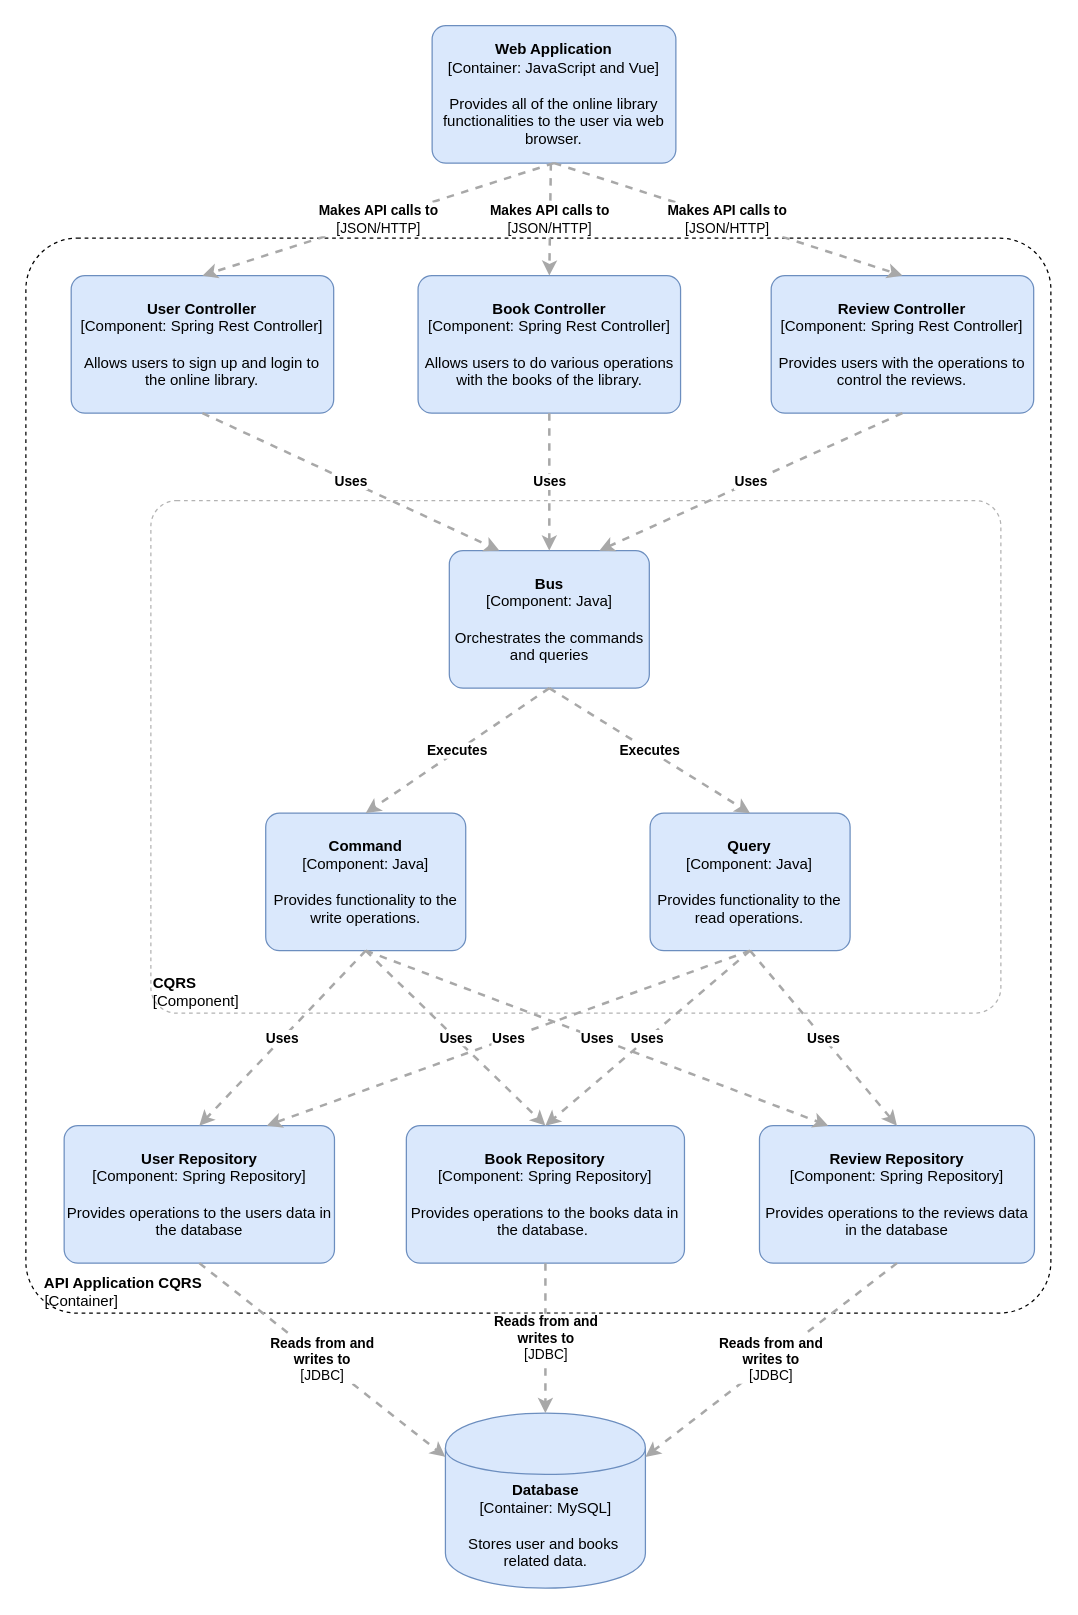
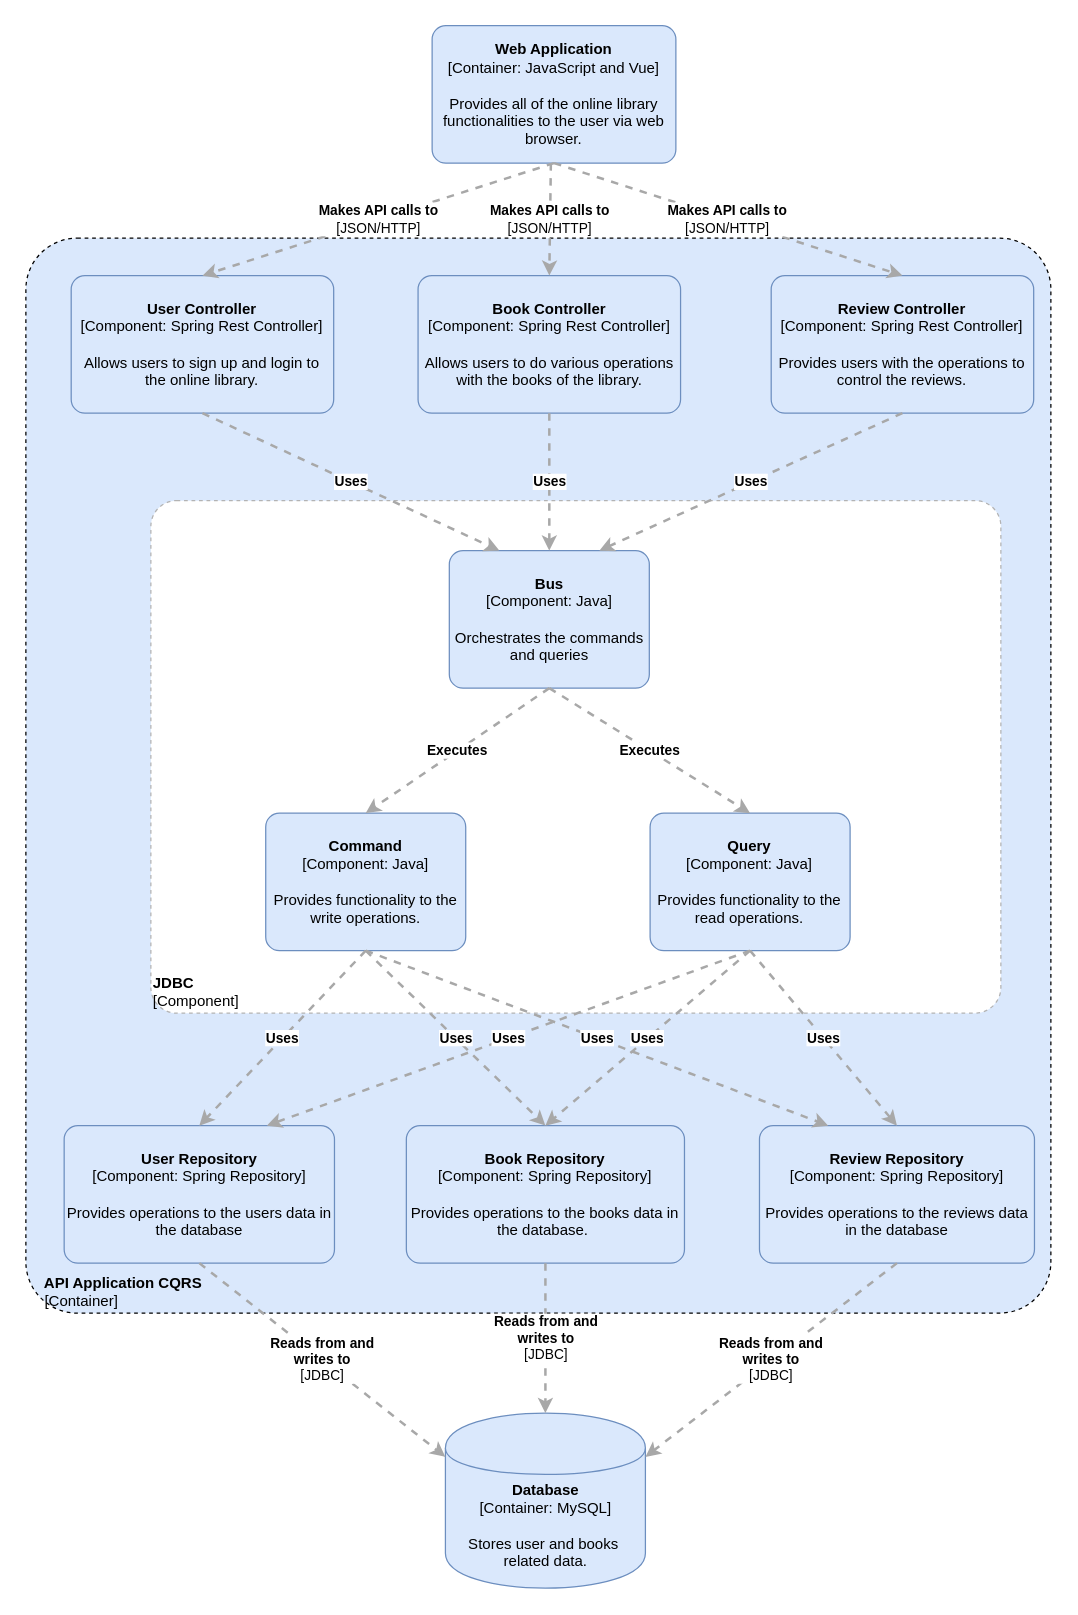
(199, 991) -> (199, 991)
(102, 1291) -> (102, 1291)
